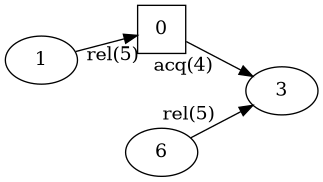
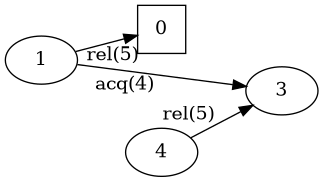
(214, 56) -> (155, 75)
(162, 152) -> (162, 152)
